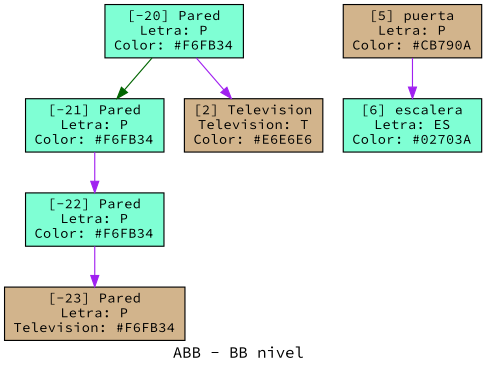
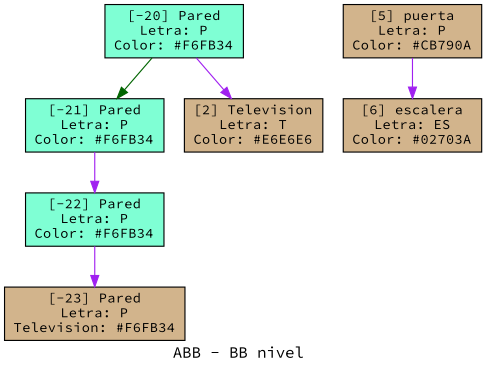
(254, 125) -> (254, 125)
(412, 125) -> (412, 125)
